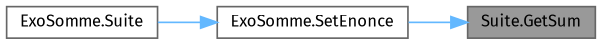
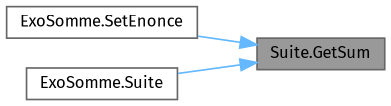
(179, 22) -> (209, 69)
